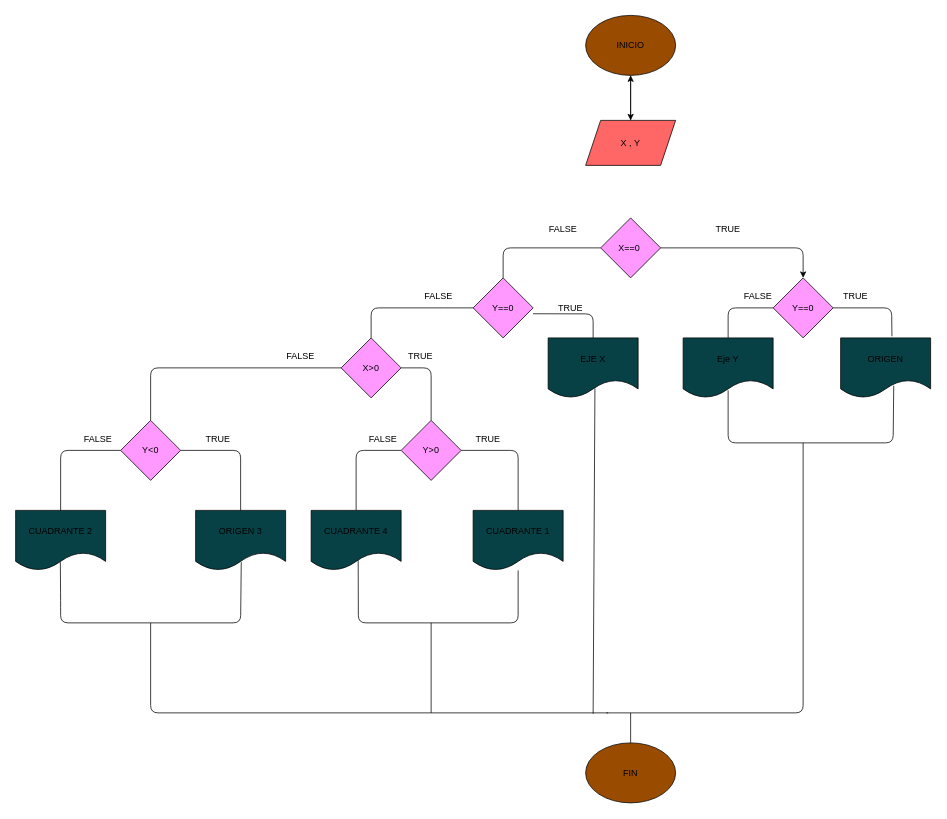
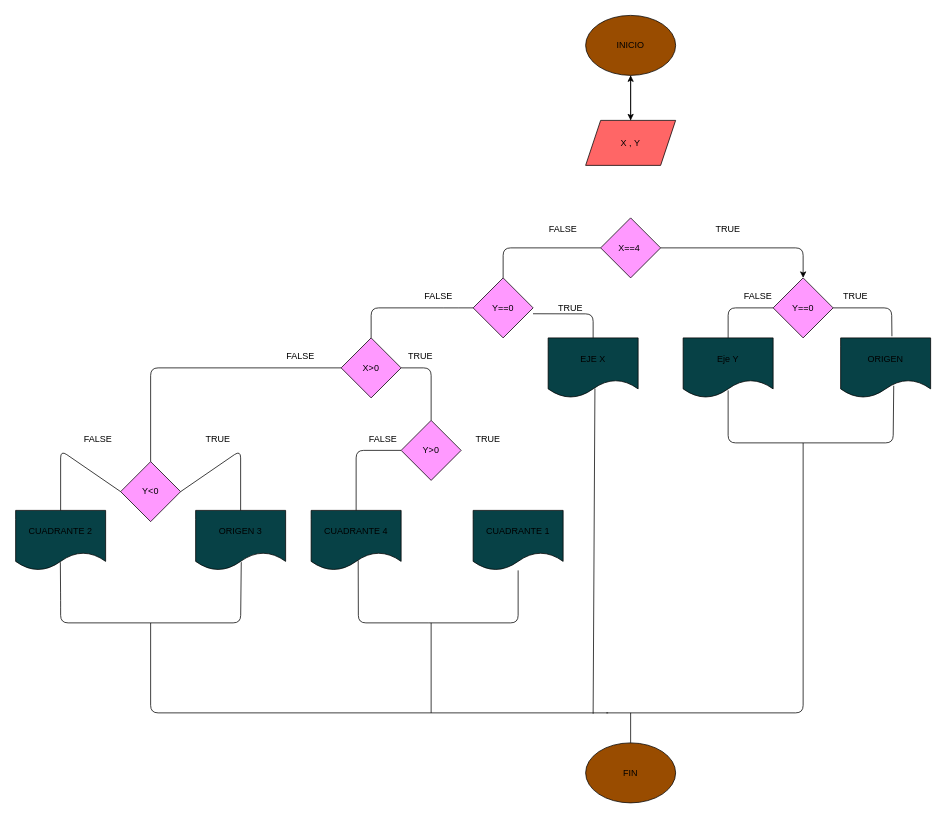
(630, 248) -> (630, 248)
(150, 450) -> (150, 492)
(517, 454) -> none
